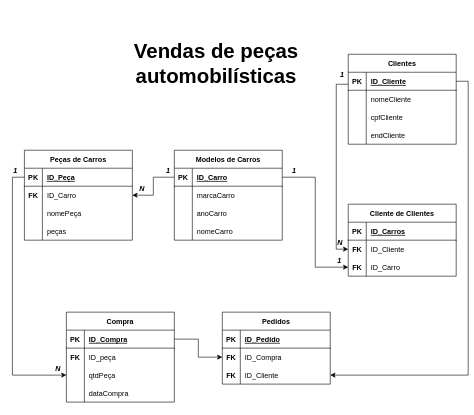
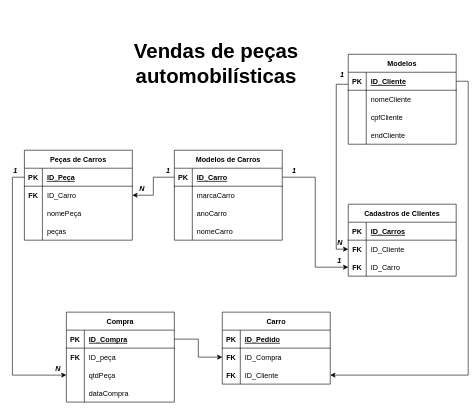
(402, 64) -> (402, 64)
(402, 214) -> (402, 214)
(276, 322) -> (276, 322)
